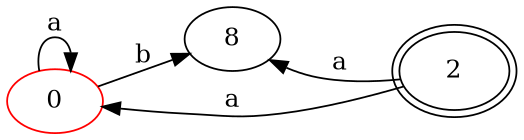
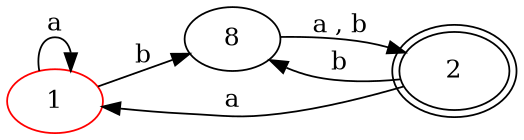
none -> (335, 39)
(340, 63) -> (340, 63)
(55, 101) -> (55, 101)
